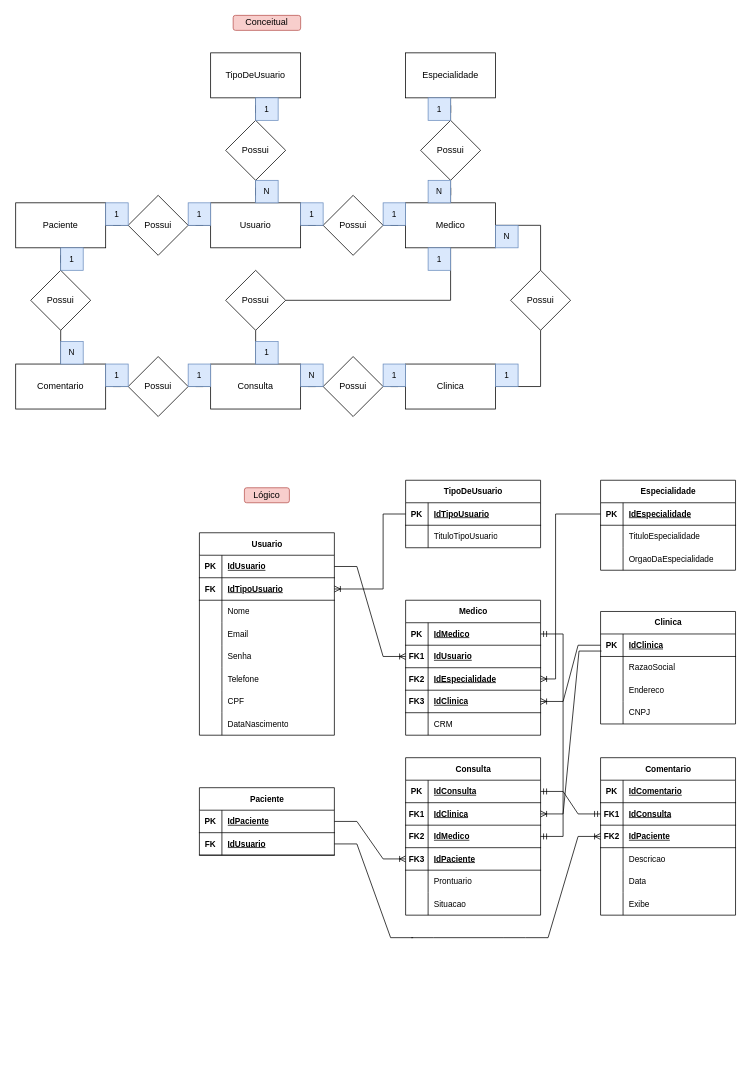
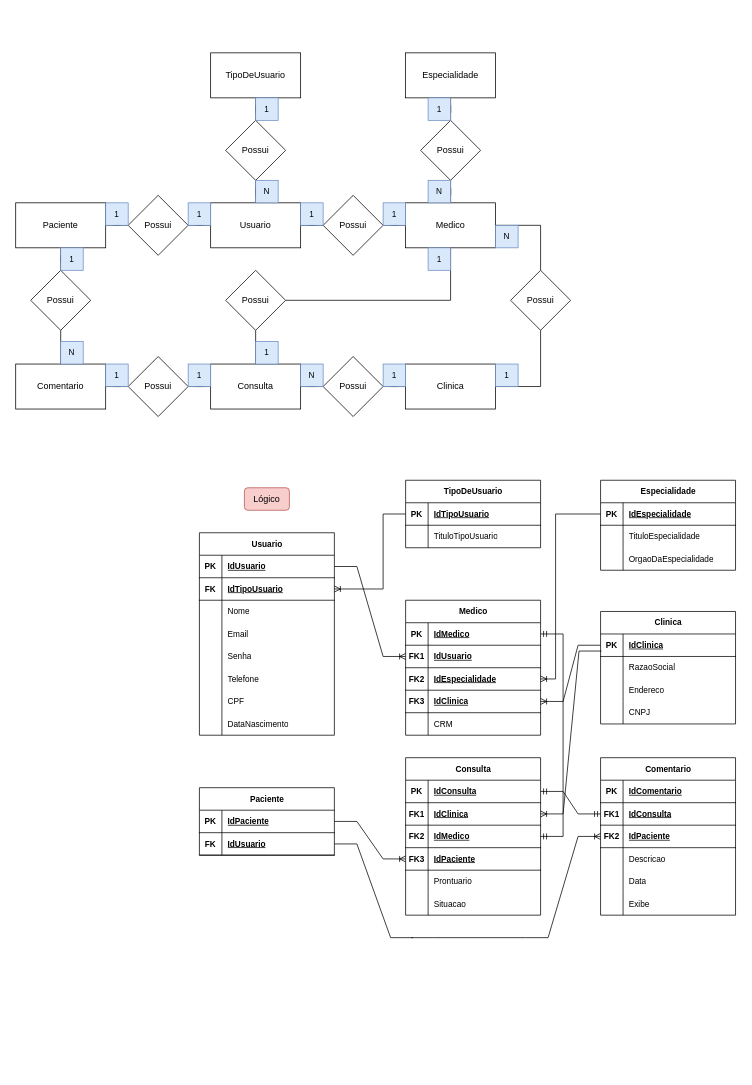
(267, 23) -> none
(267, 495) -> (267, 499)
